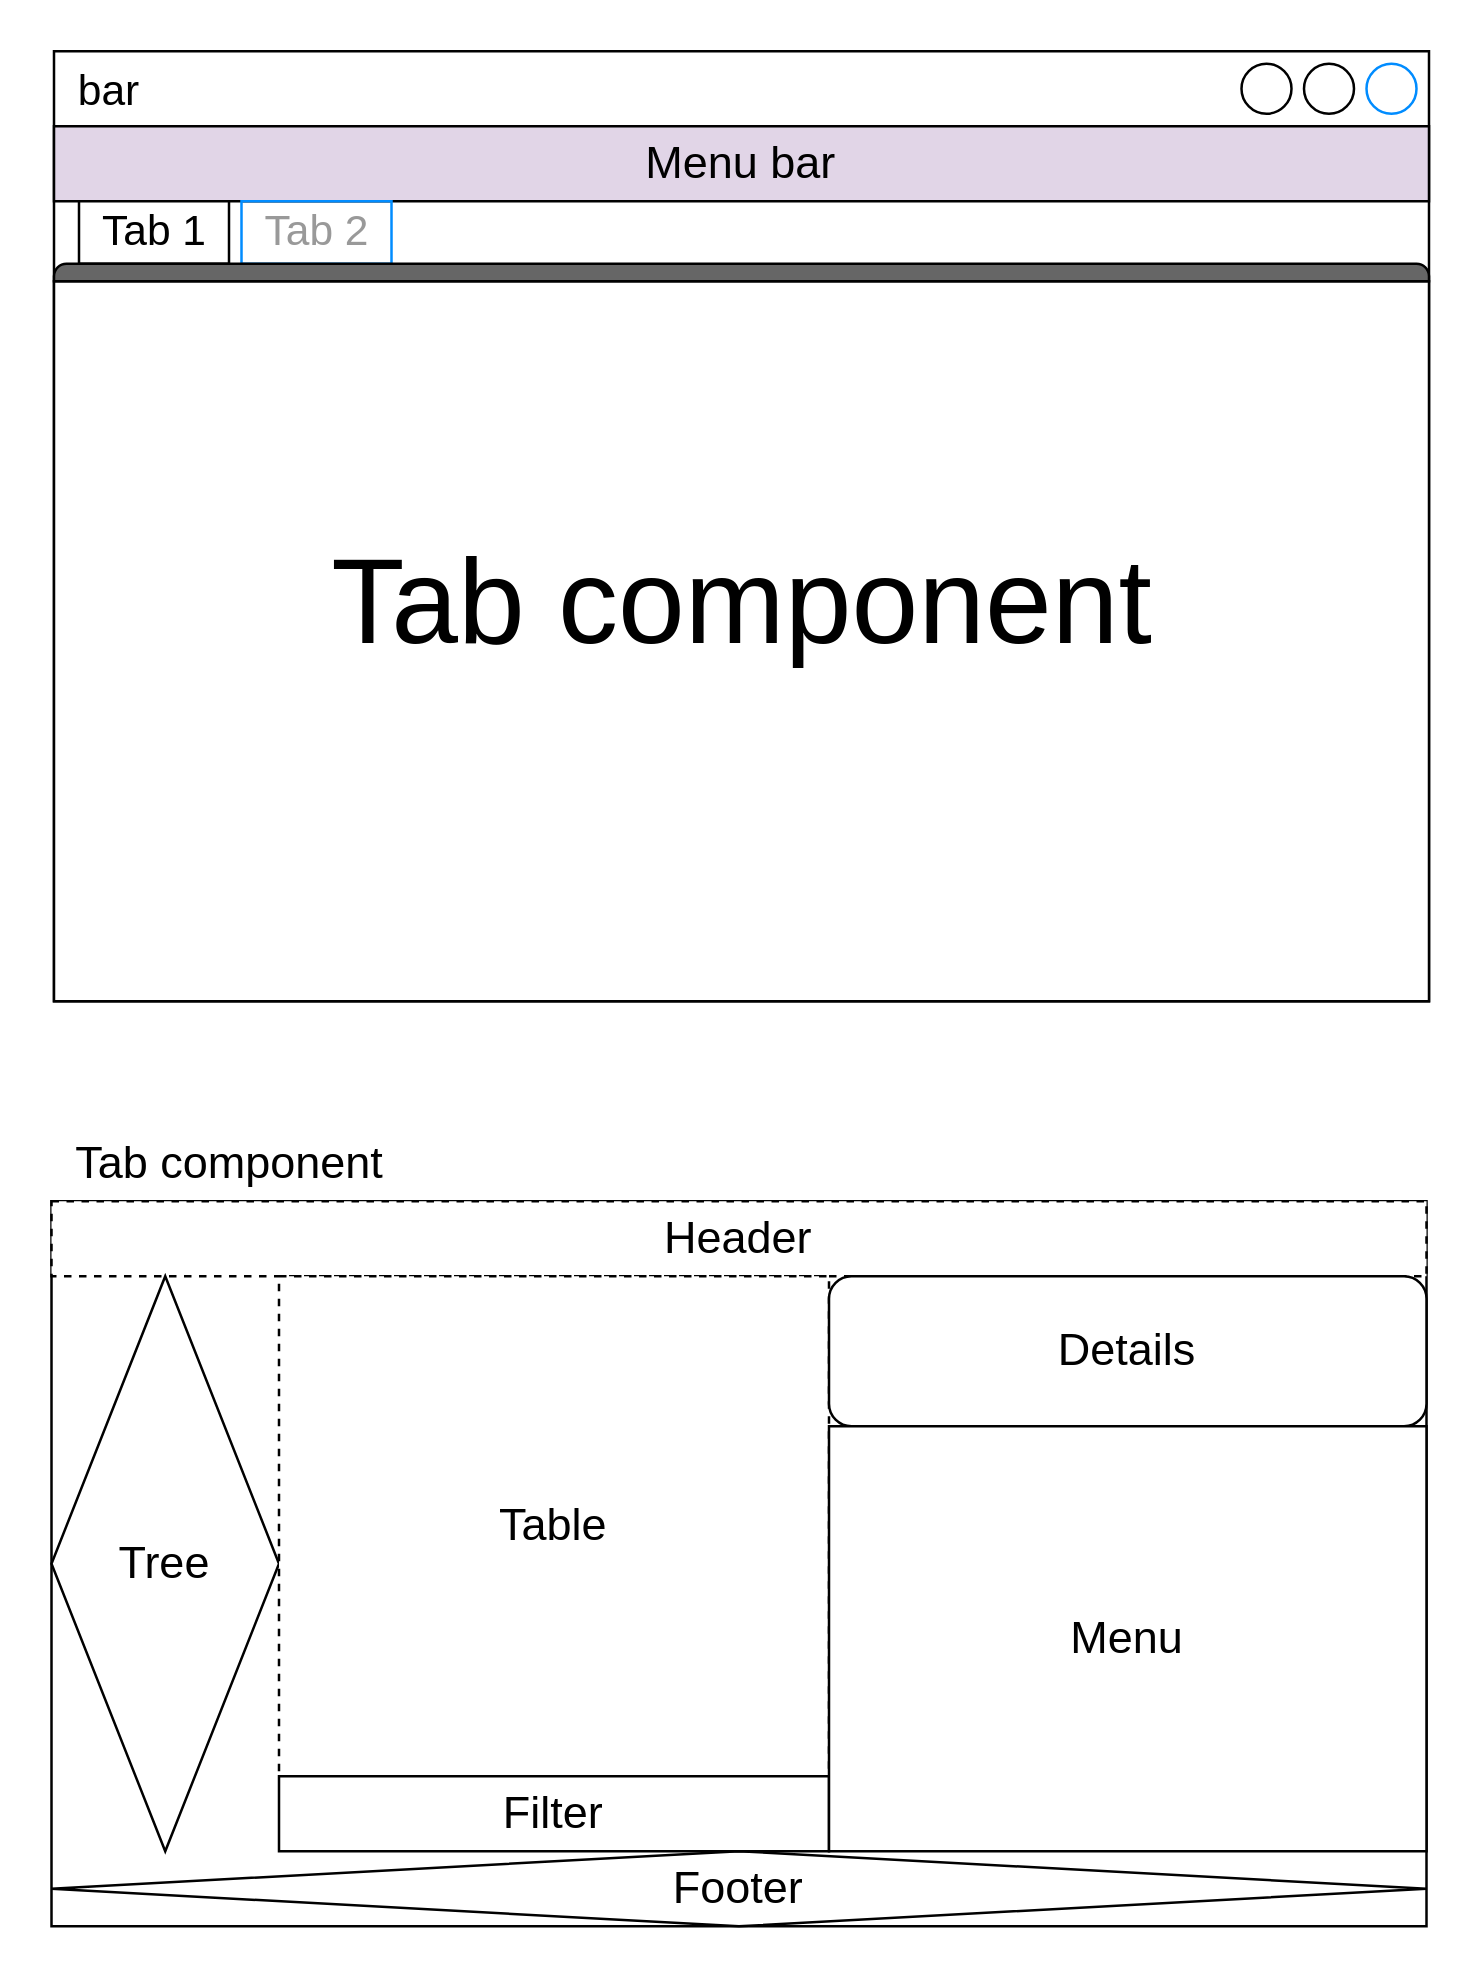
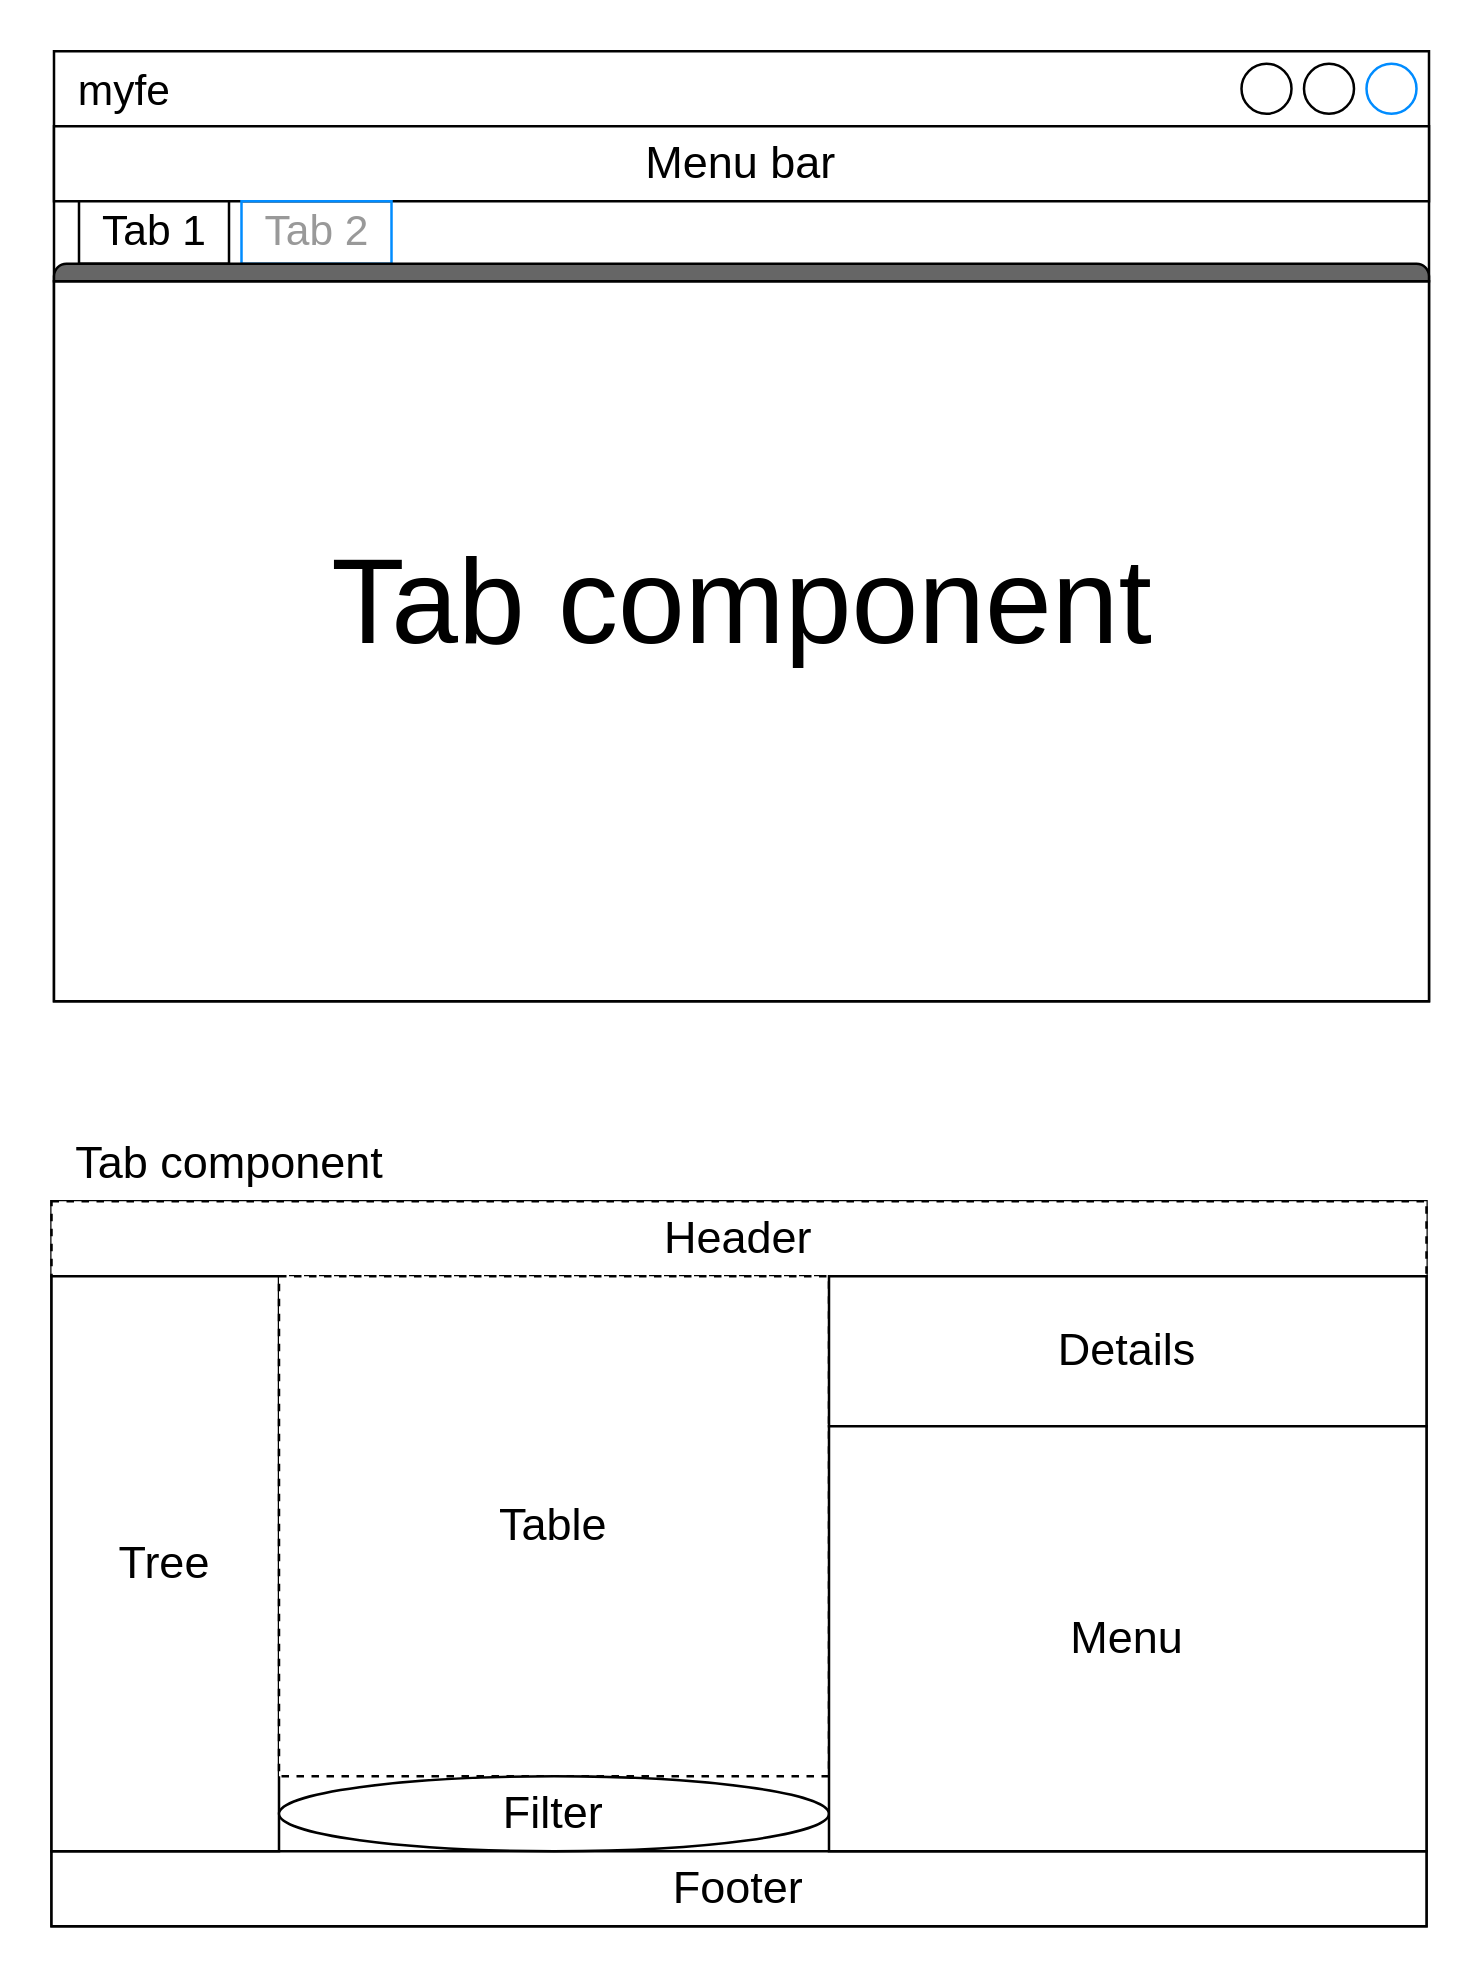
(114, 94) -> (126, 94)
(741, 164) -> (741, 164)
(1128, 1351) -> (1128, 1351)
(165, 1564) -> (165, 1564)
(554, 1814) -> (554, 1814)
(739, 1889) -> (739, 1889)
